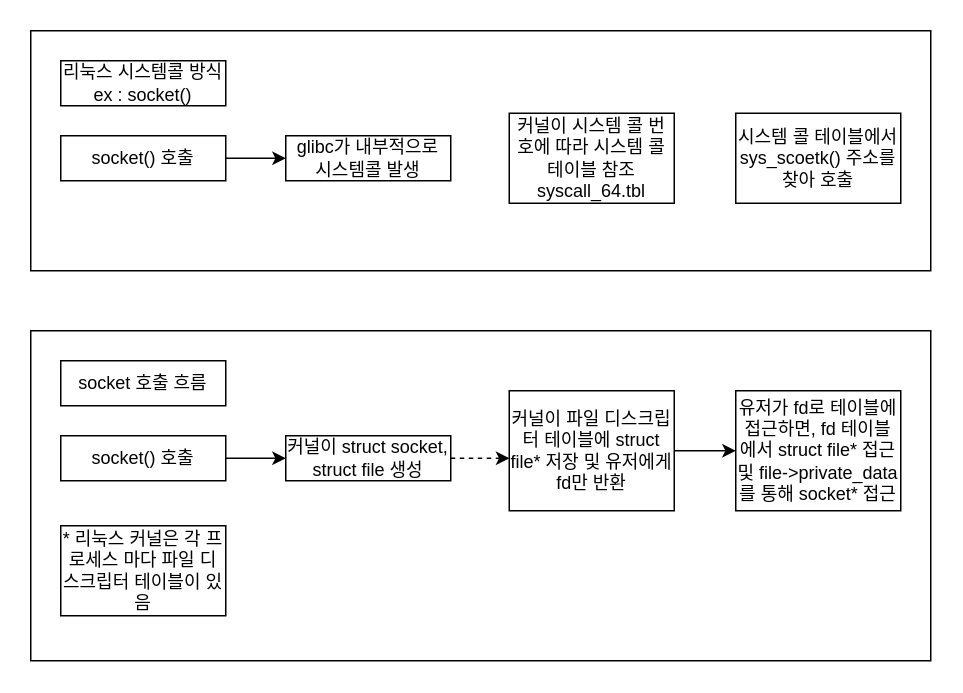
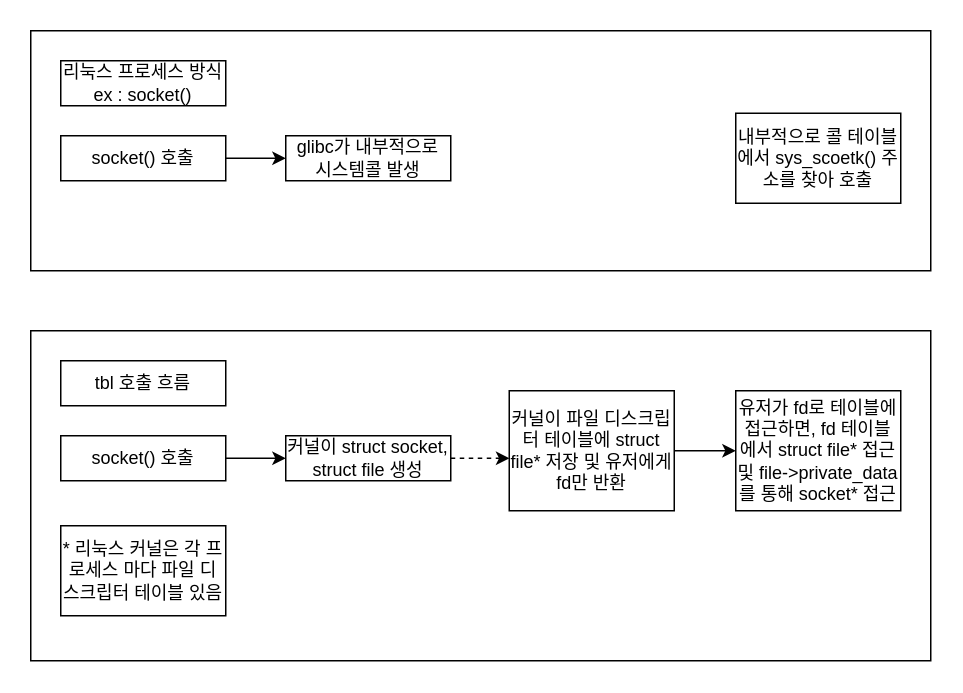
(143, 83) -> (143, 83)
(592, 158) -> none
(818, 158) -> (818, 158)
(143, 383) -> (143, 383)
(143, 571) -> (143, 571)
